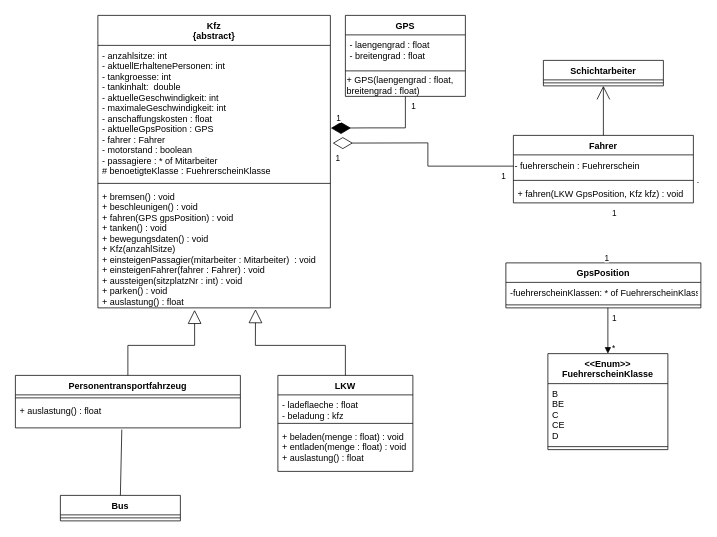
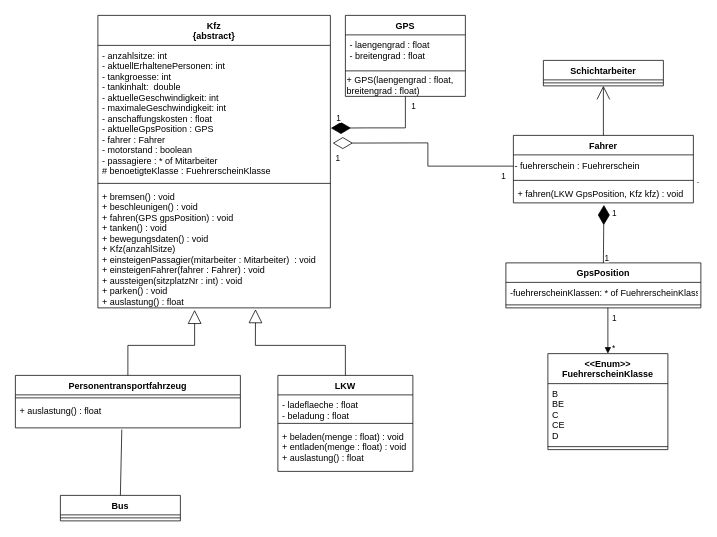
none -> (604, 244)
(327, 405) -> (327, 405)
